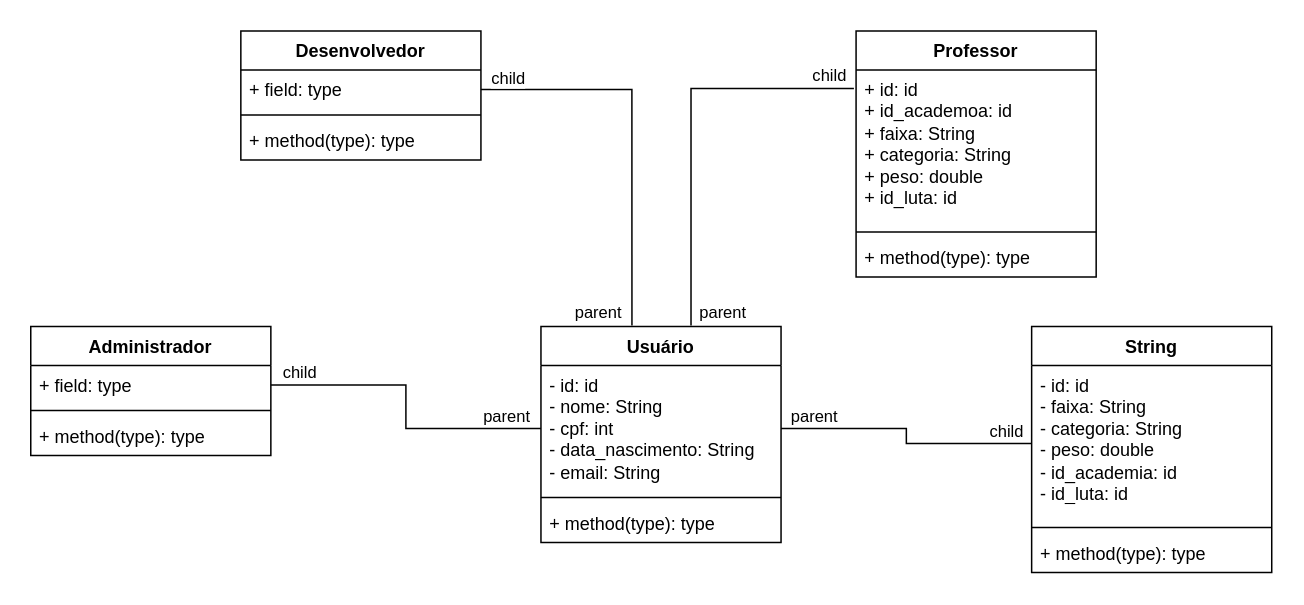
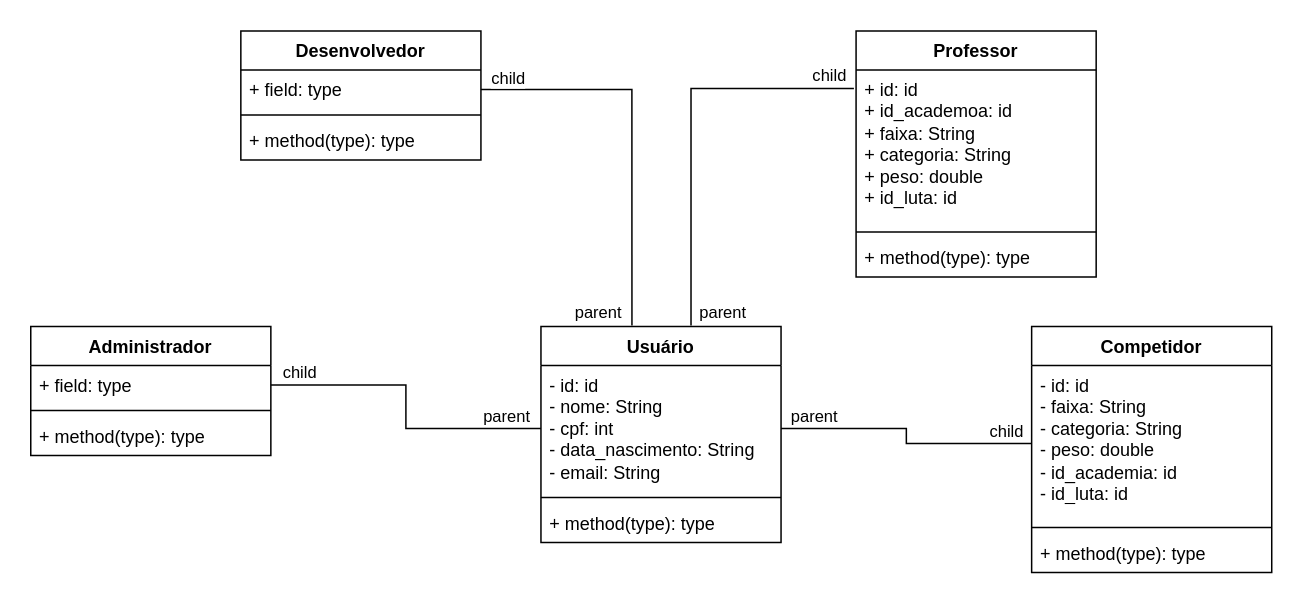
(1151, 348) -> (1151, 348)
